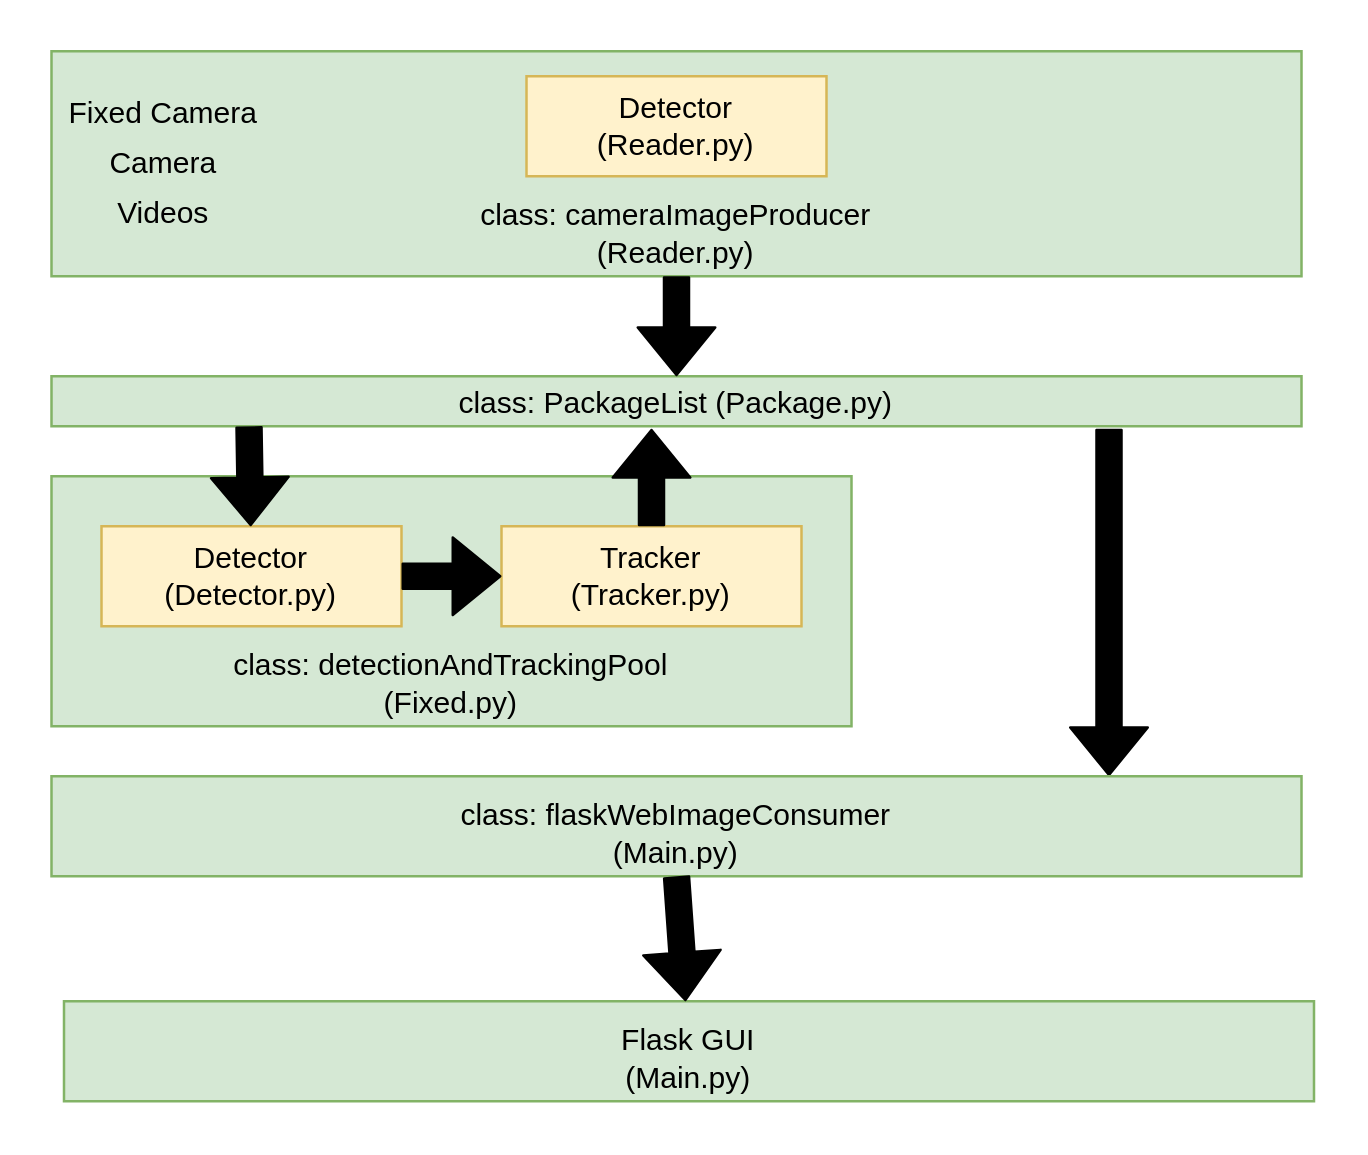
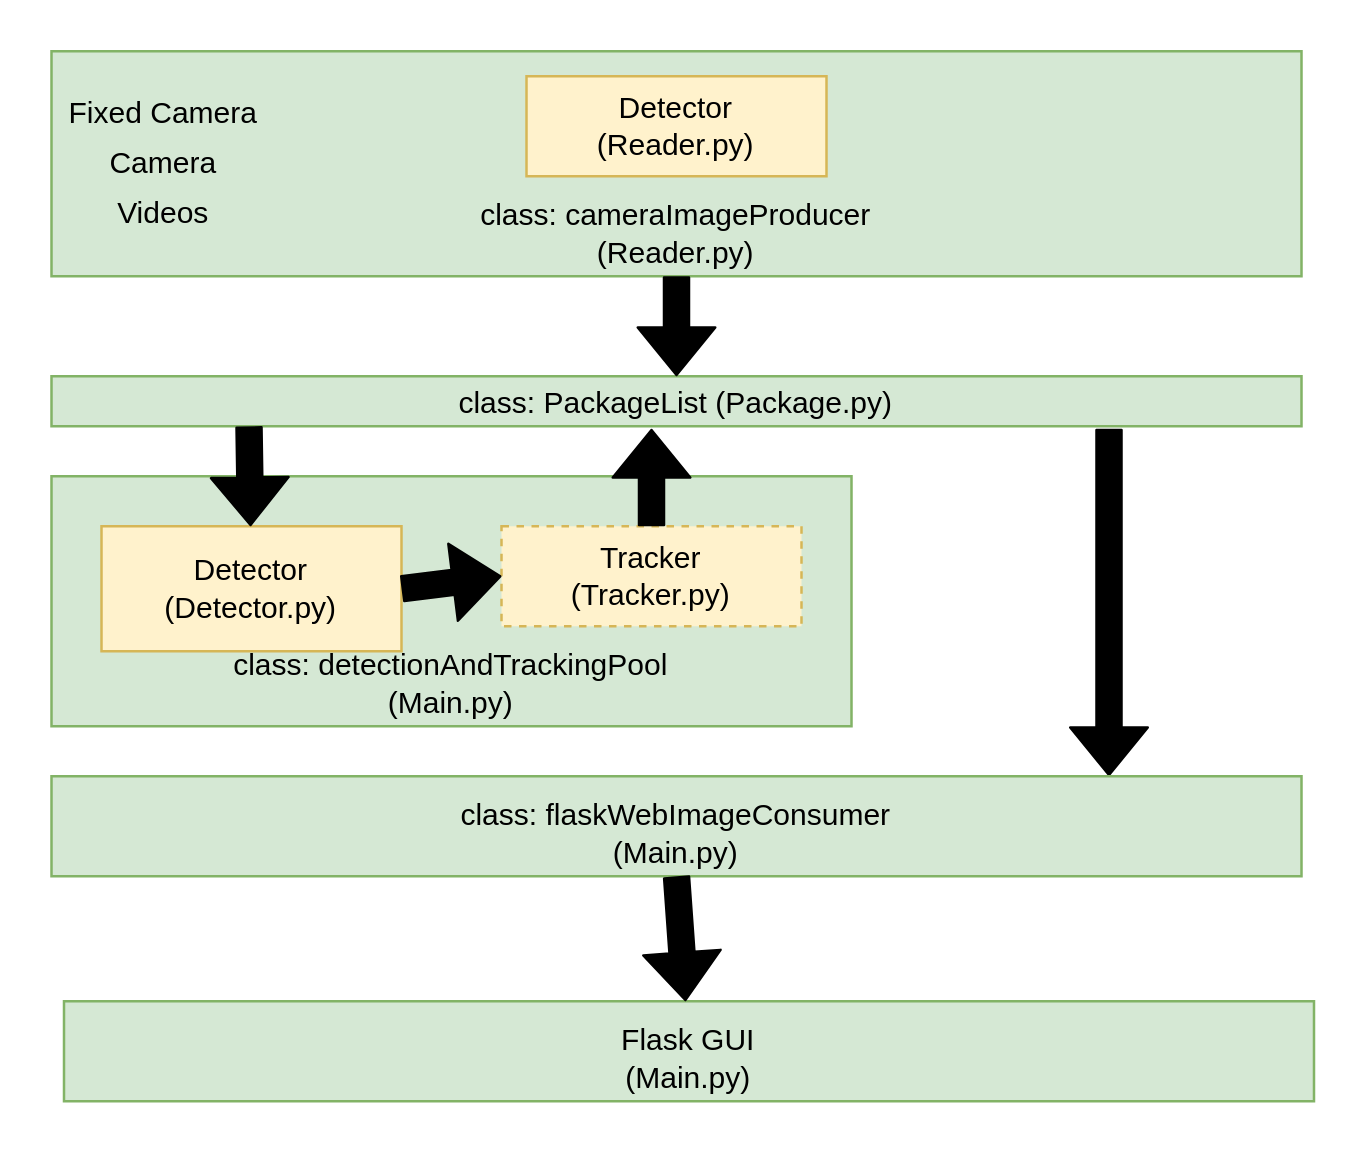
(251, 576) -> (251, 589)
(651, 576) -> (651, 576)
(451, 683) -> (451, 683)
